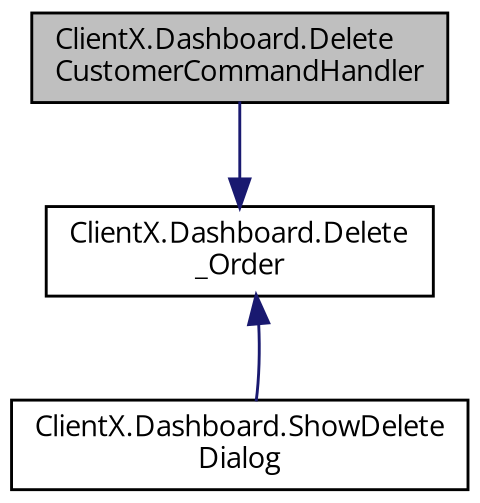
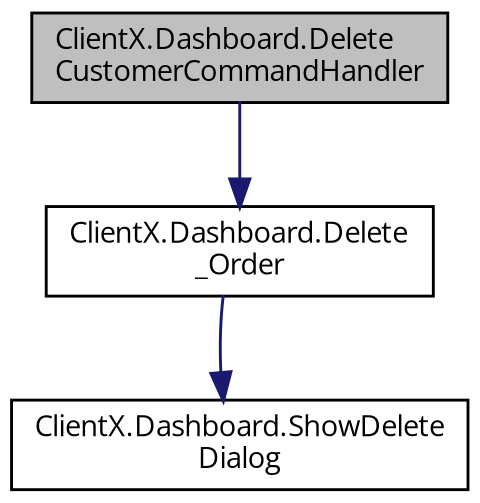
(259, 363) -> (220, 334)
